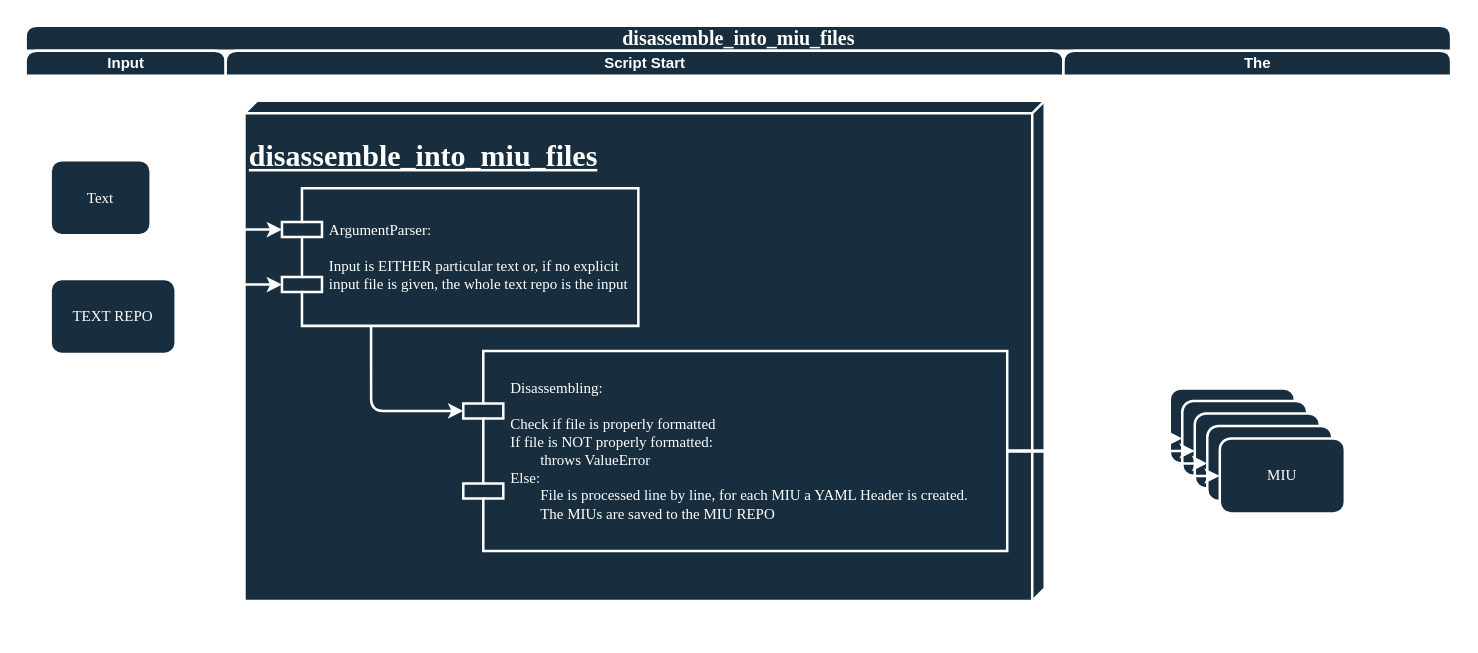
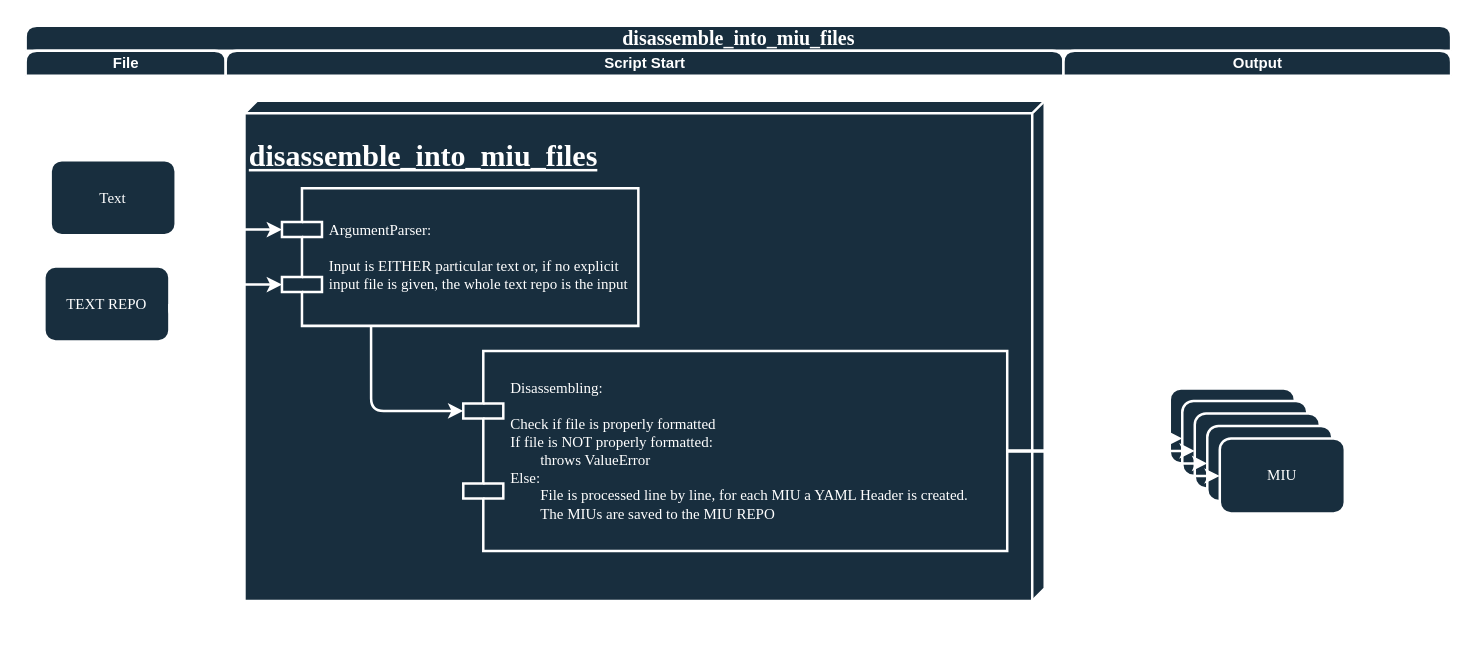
(126, 63) -> (126, 63)
(1258, 63) -> (1258, 63)
(101, 198) -> (113, 198)
(113, 316) -> (107, 304)
